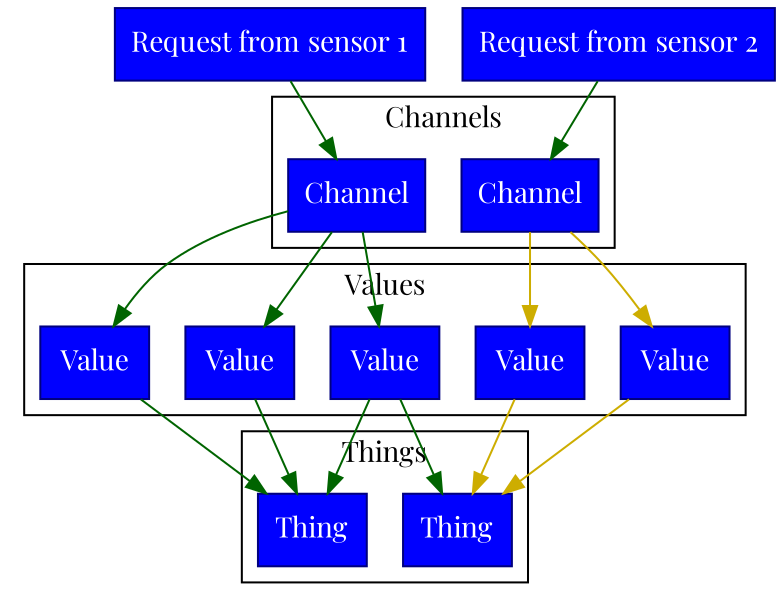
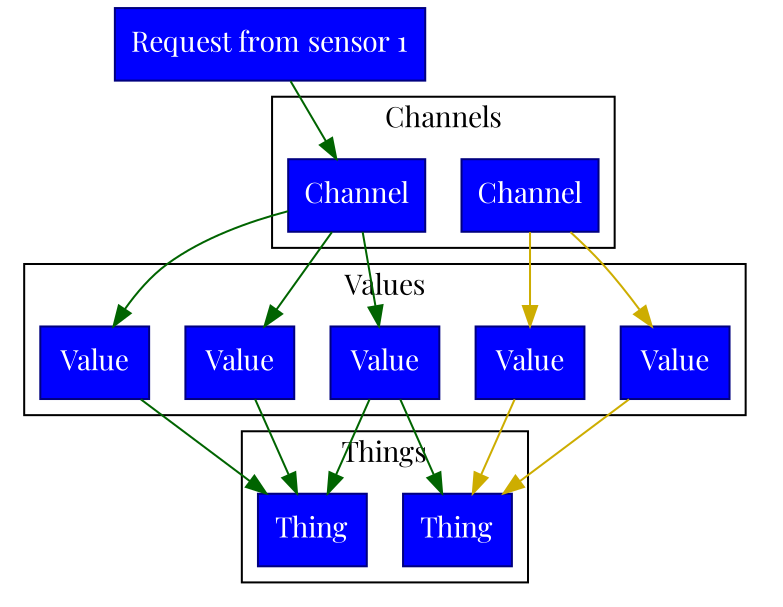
(619, 44) -> none
